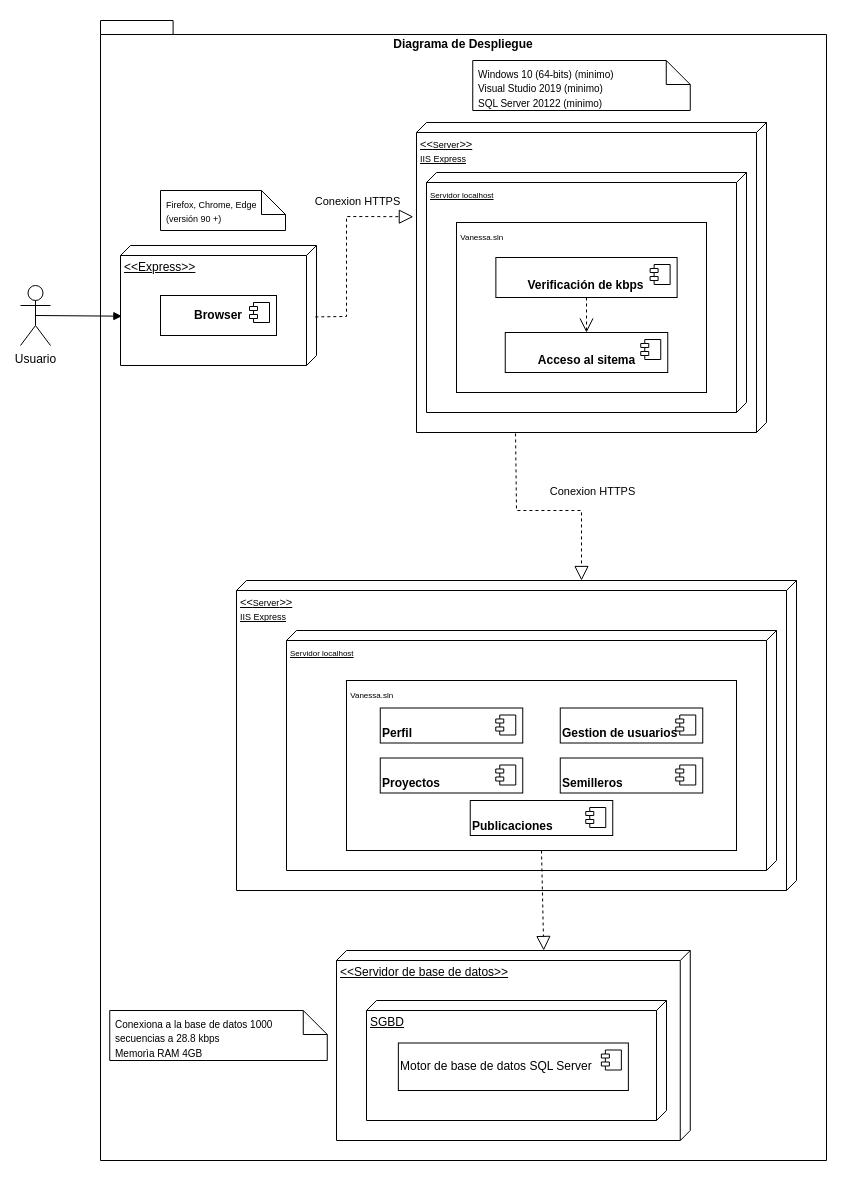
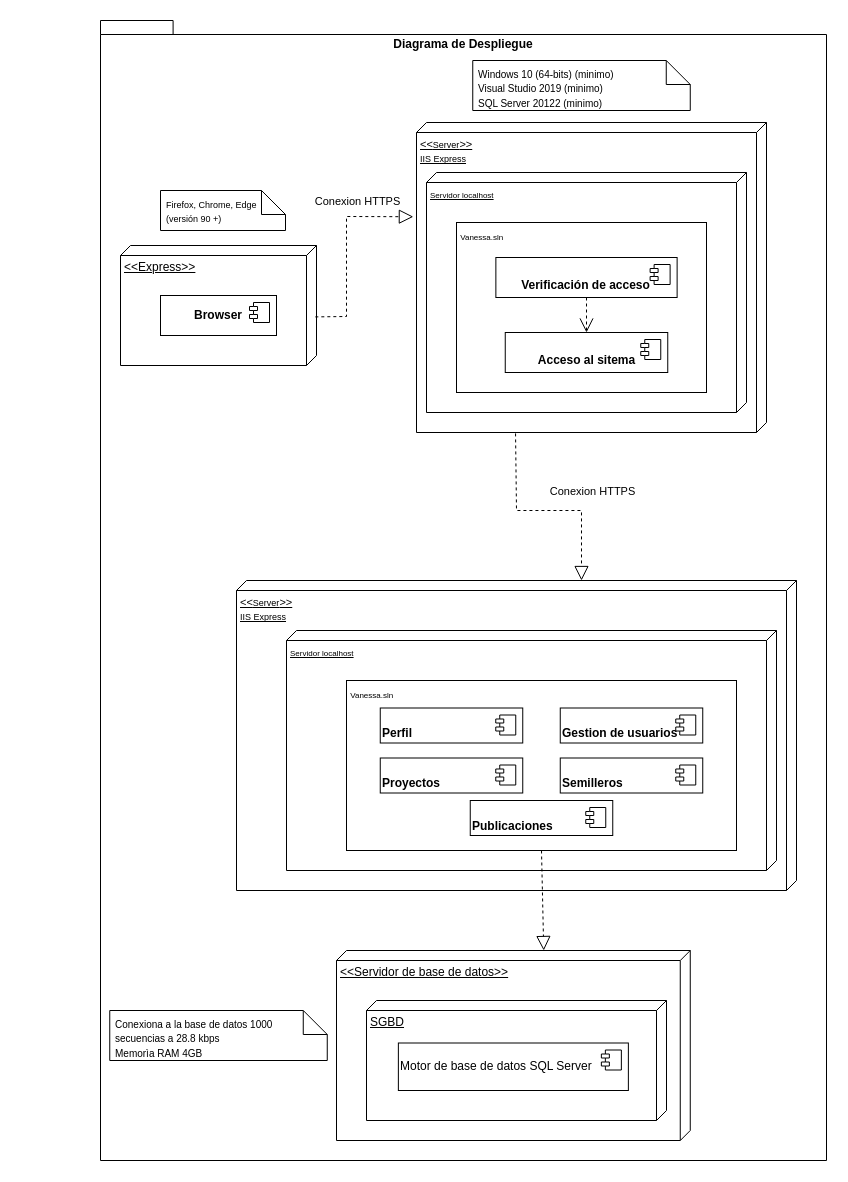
(586, 278) -> (586, 278)
(36, 316) -> none
(75, 316) -> none
